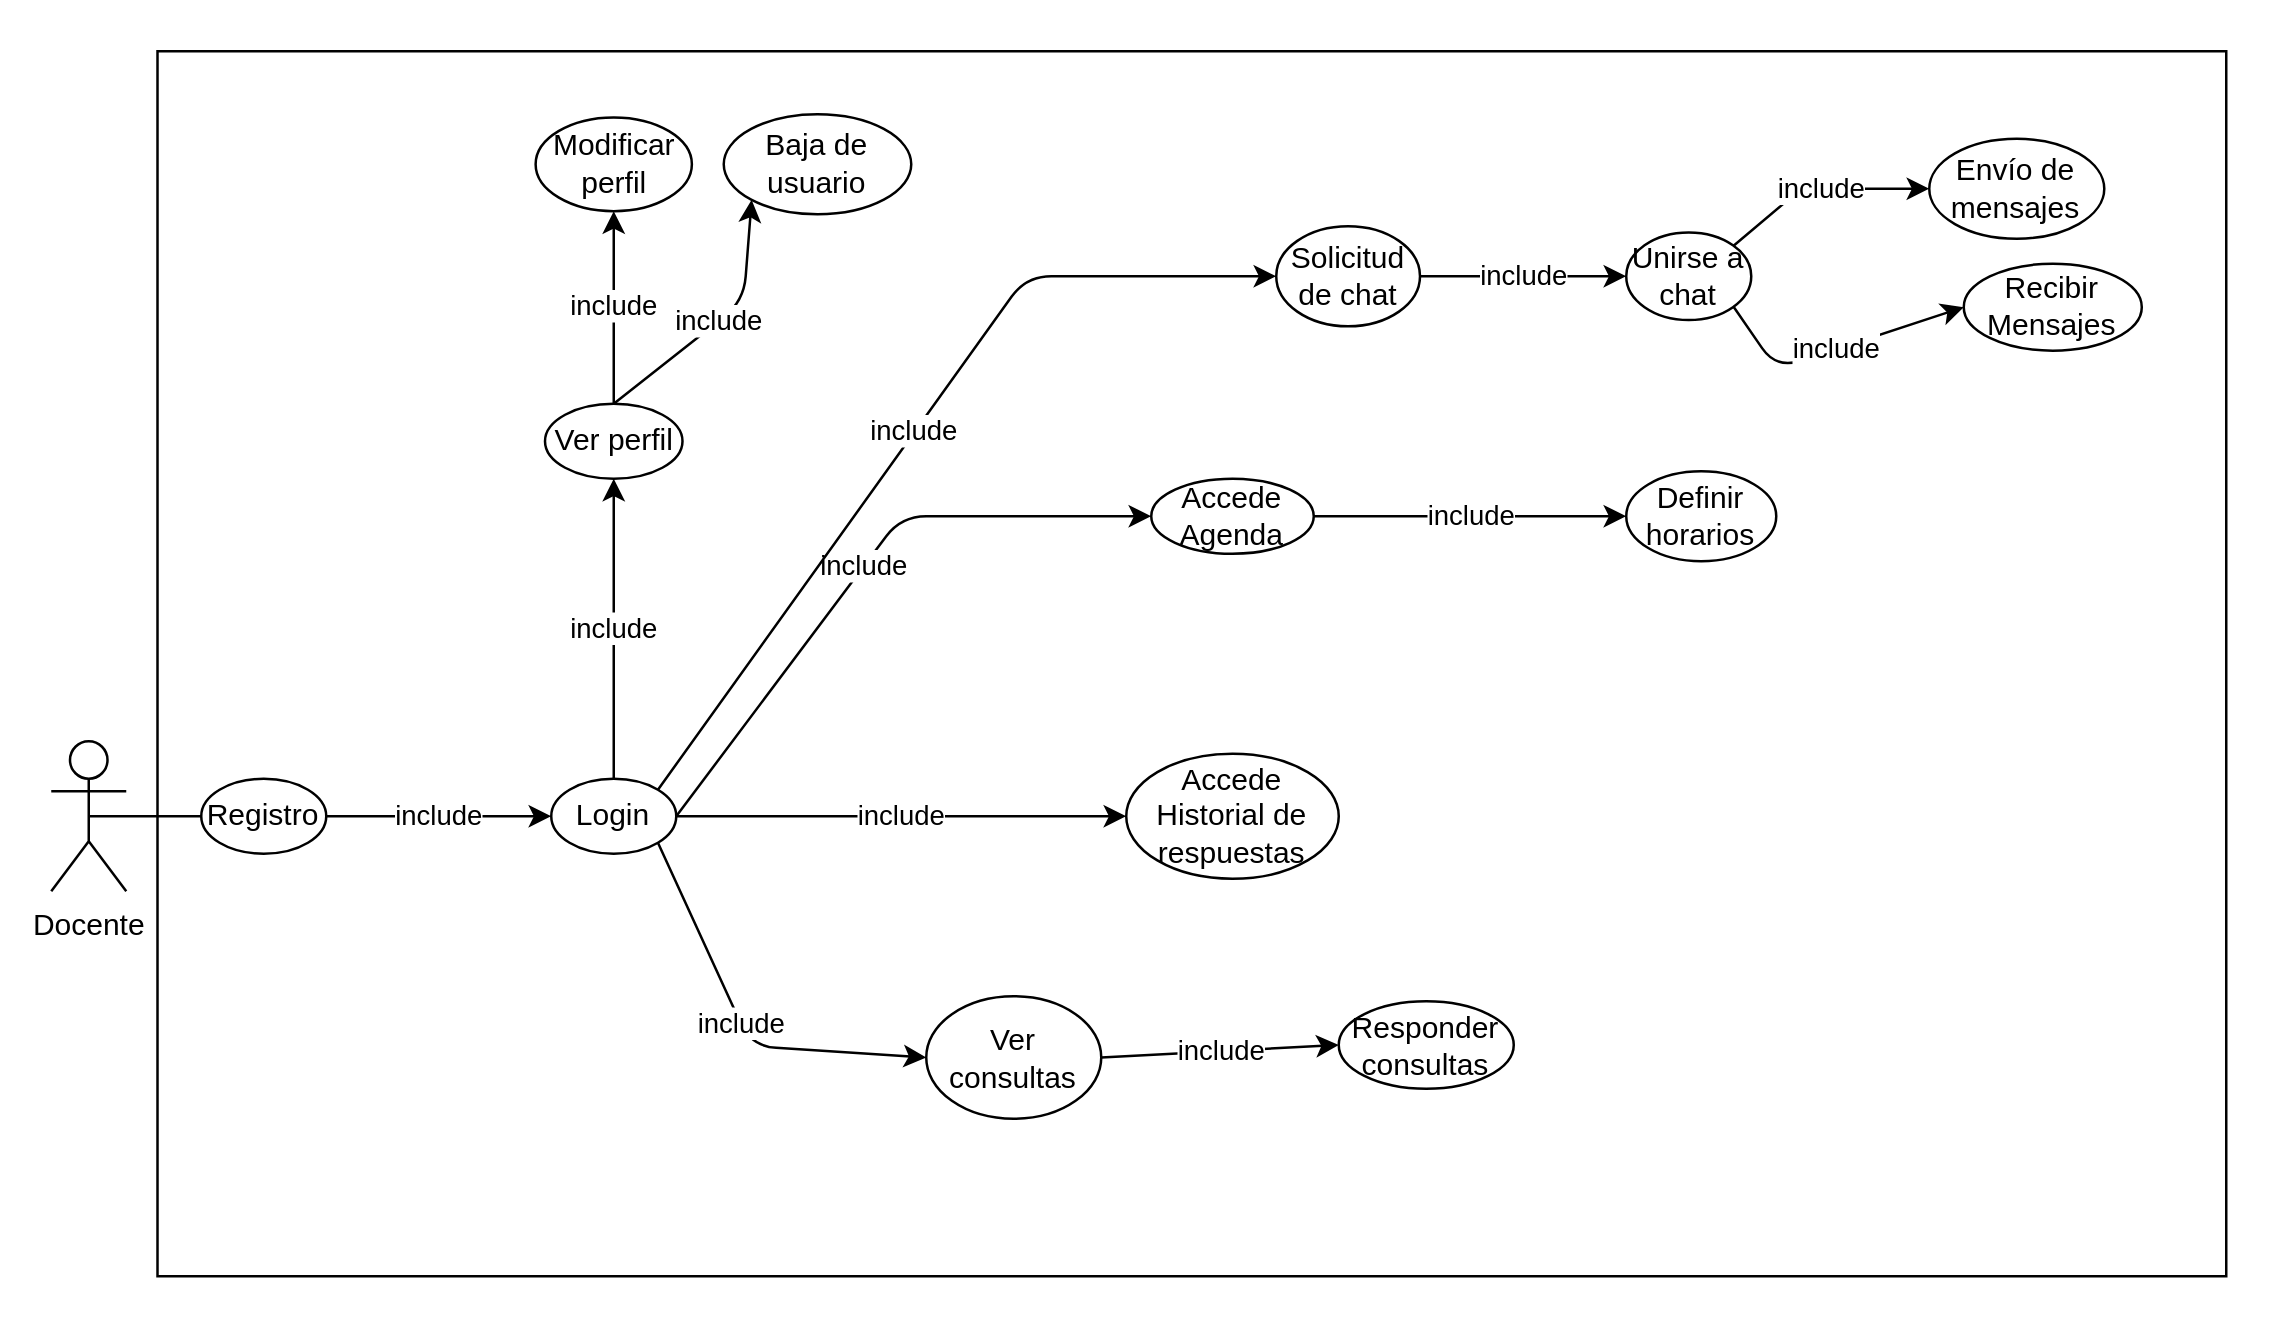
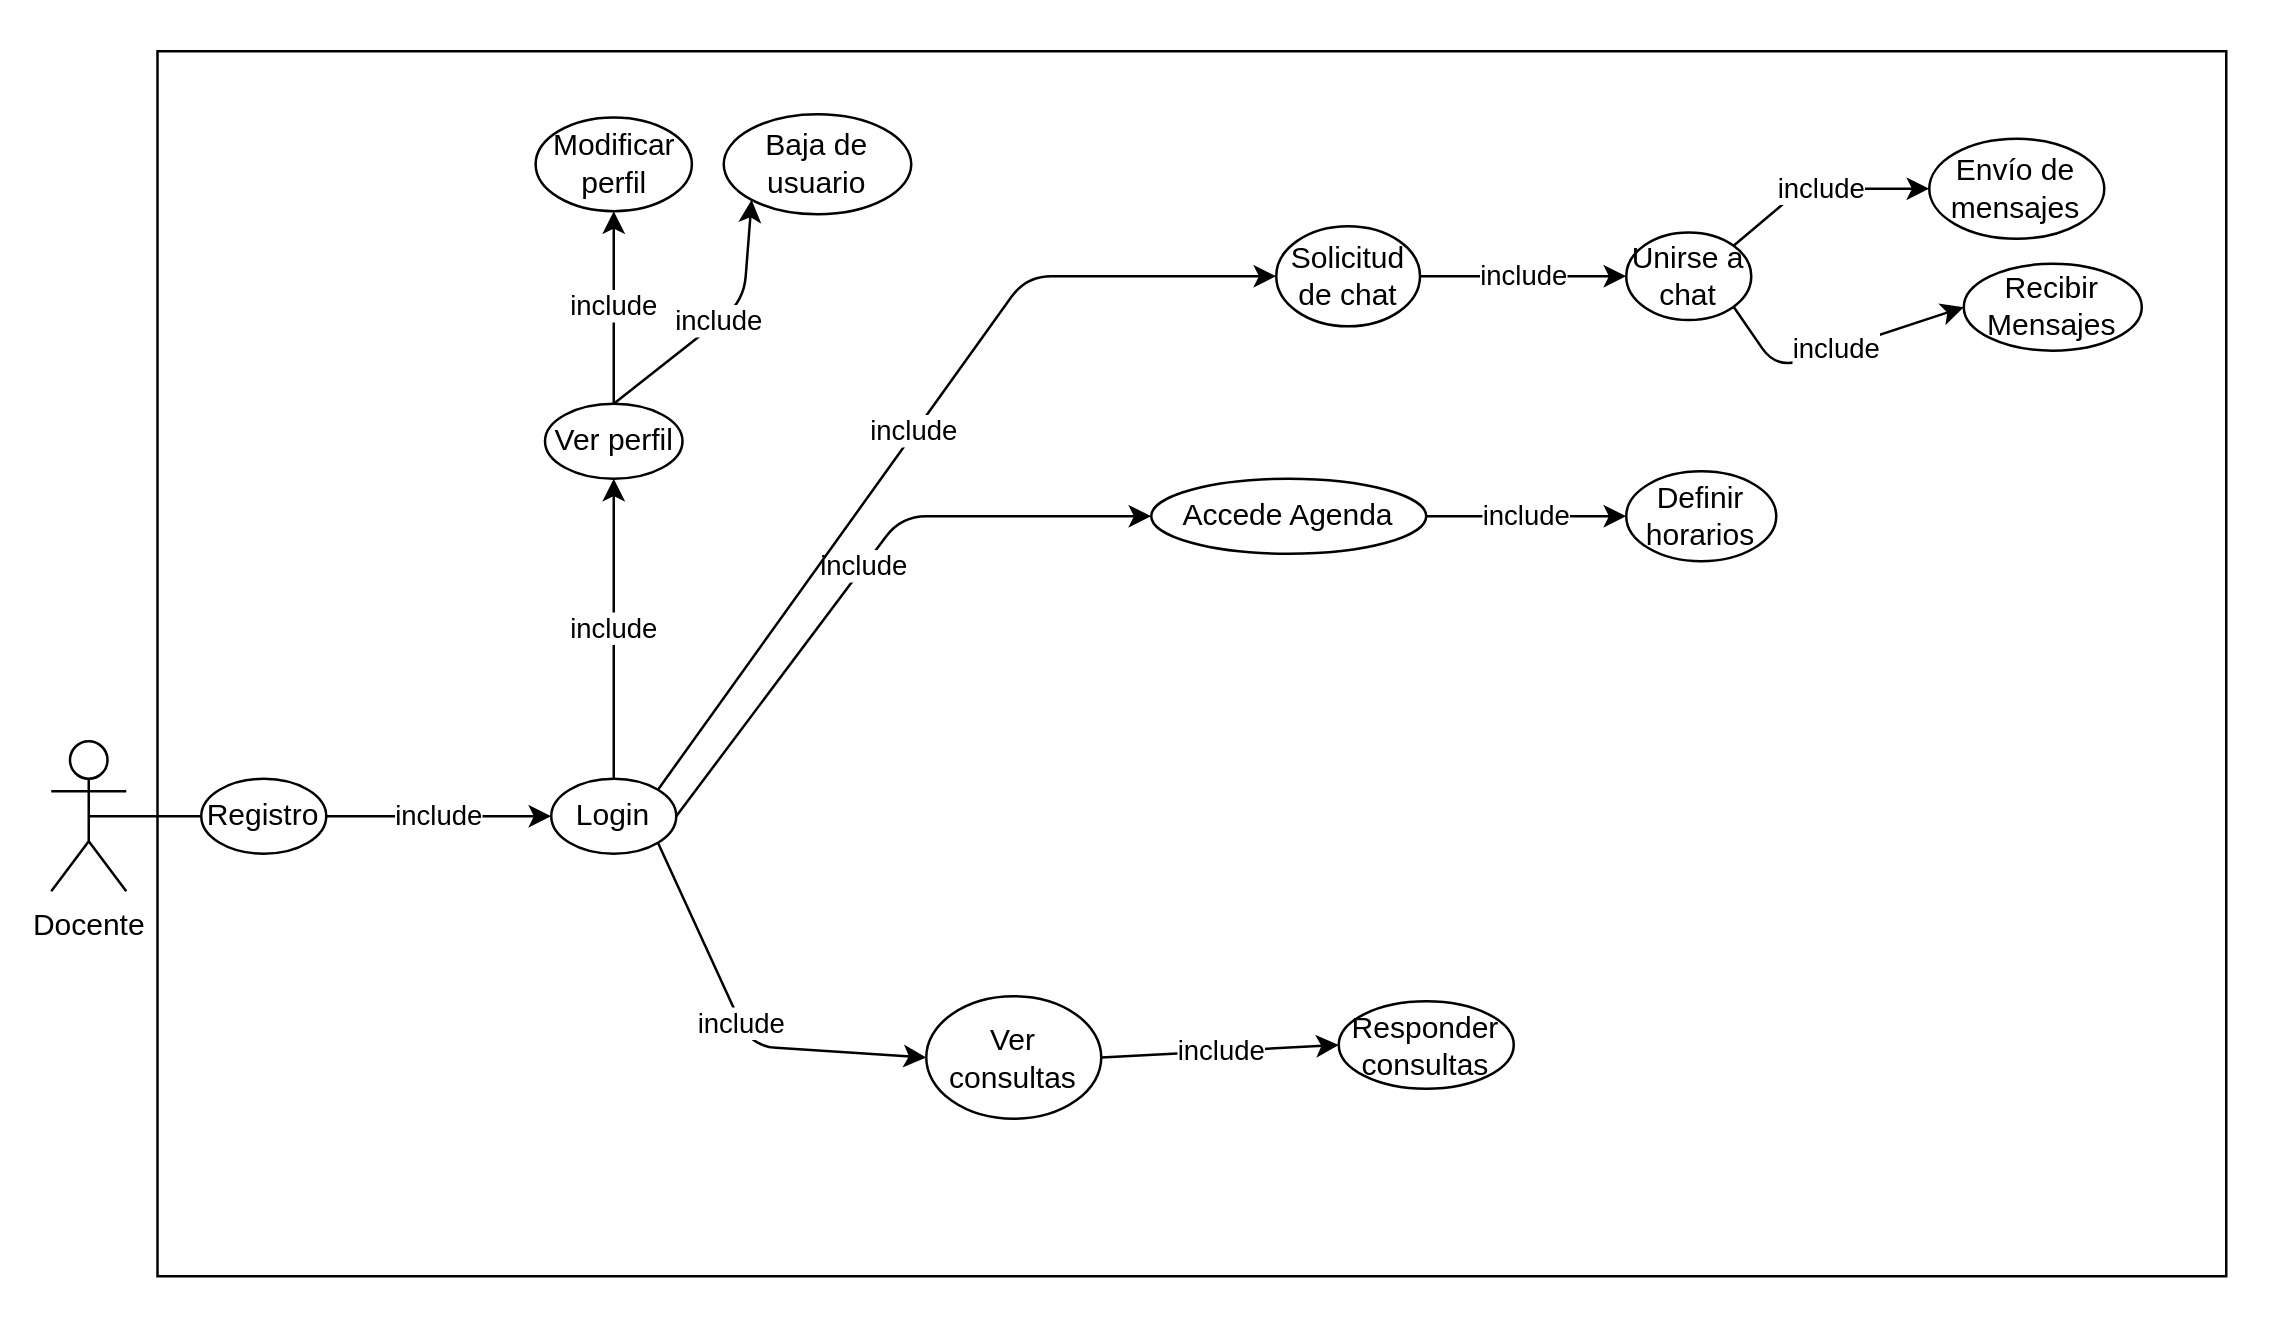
(1233, 516) -> (1289, 516)
(1001, 816) -> none
(1233, 816) -> none
